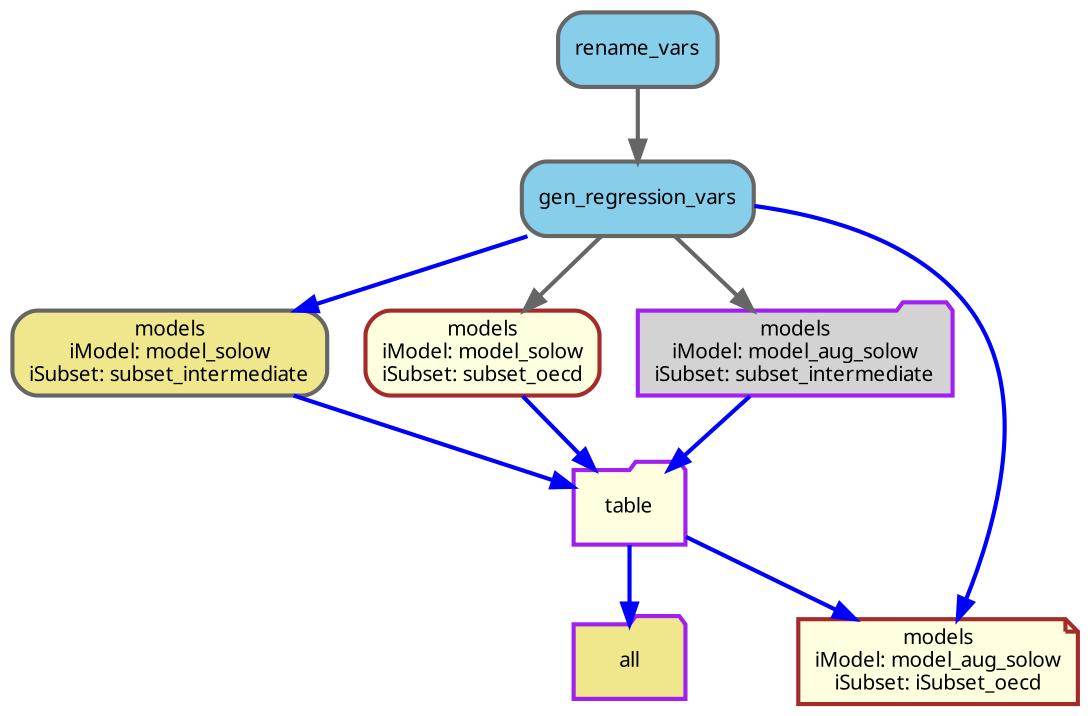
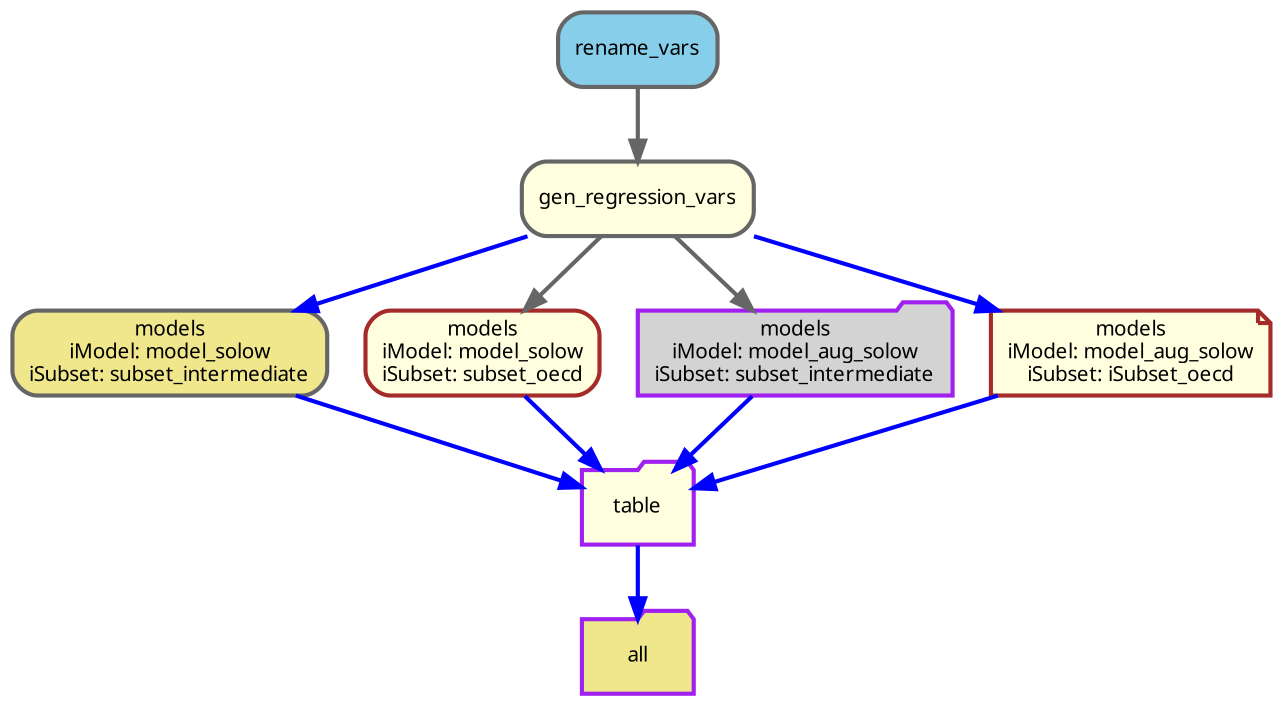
(638, 199) -> (638, 199)
(761, 574) -> (856, 439)
